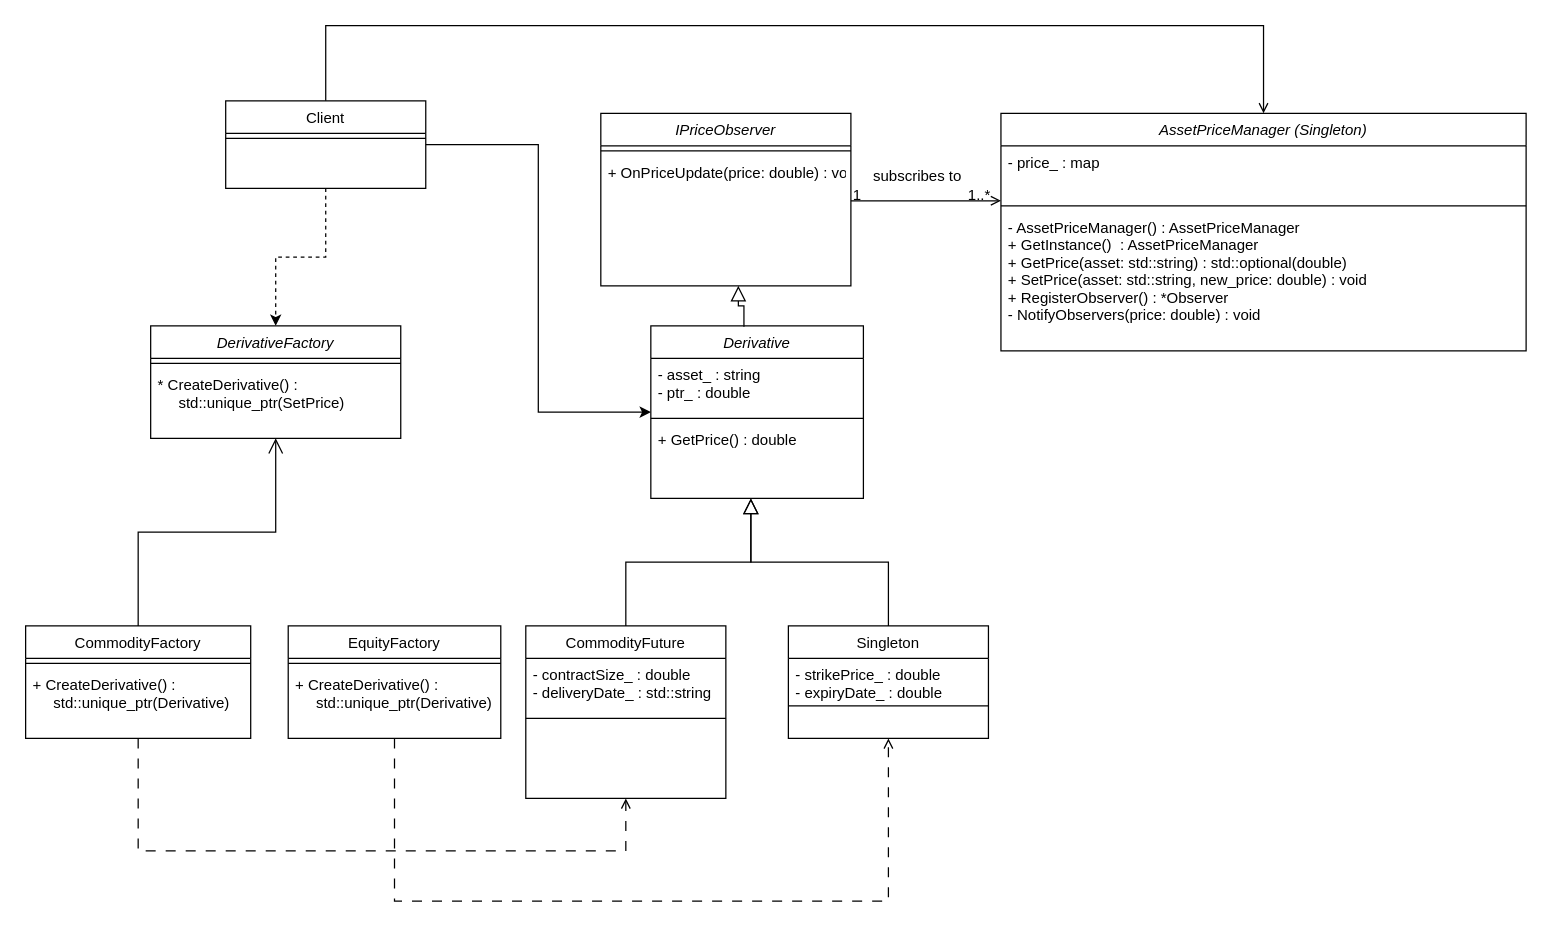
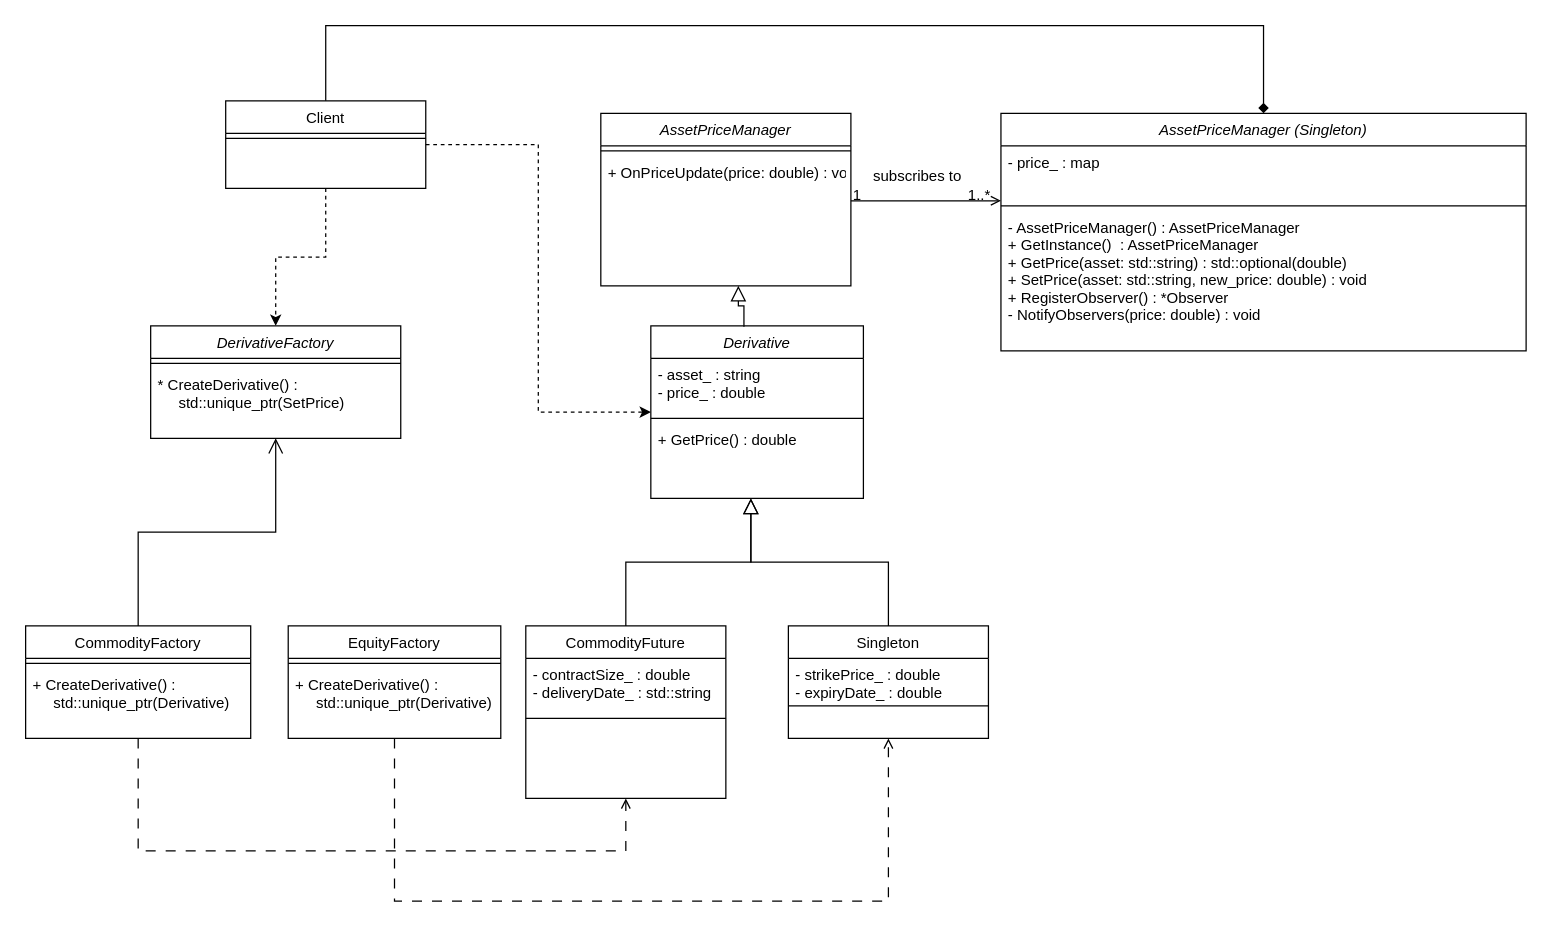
(1263, 106) -> (1263, 102)
(725, 130) -> (725, 130)
(538, 273) -> (538, 273)
(719, 375) -> (719, 375)
